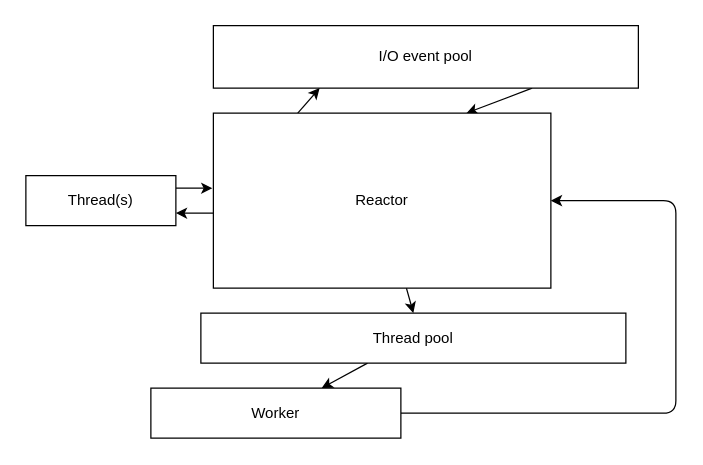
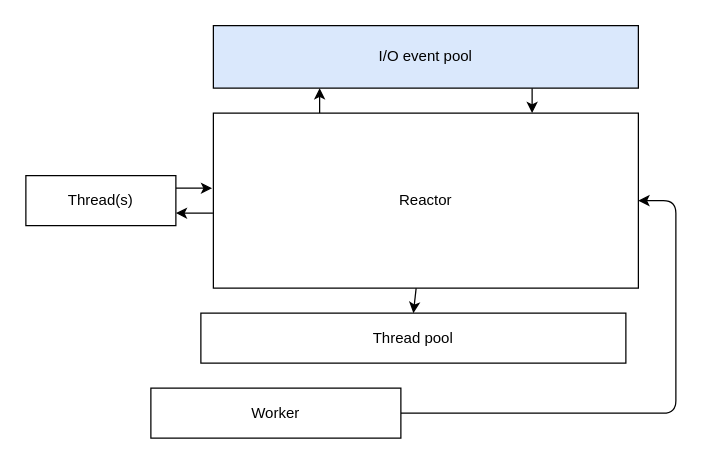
(426, 57) -> (426, 57)
(382, 201) -> (426, 201)
(348, 374) -> none
